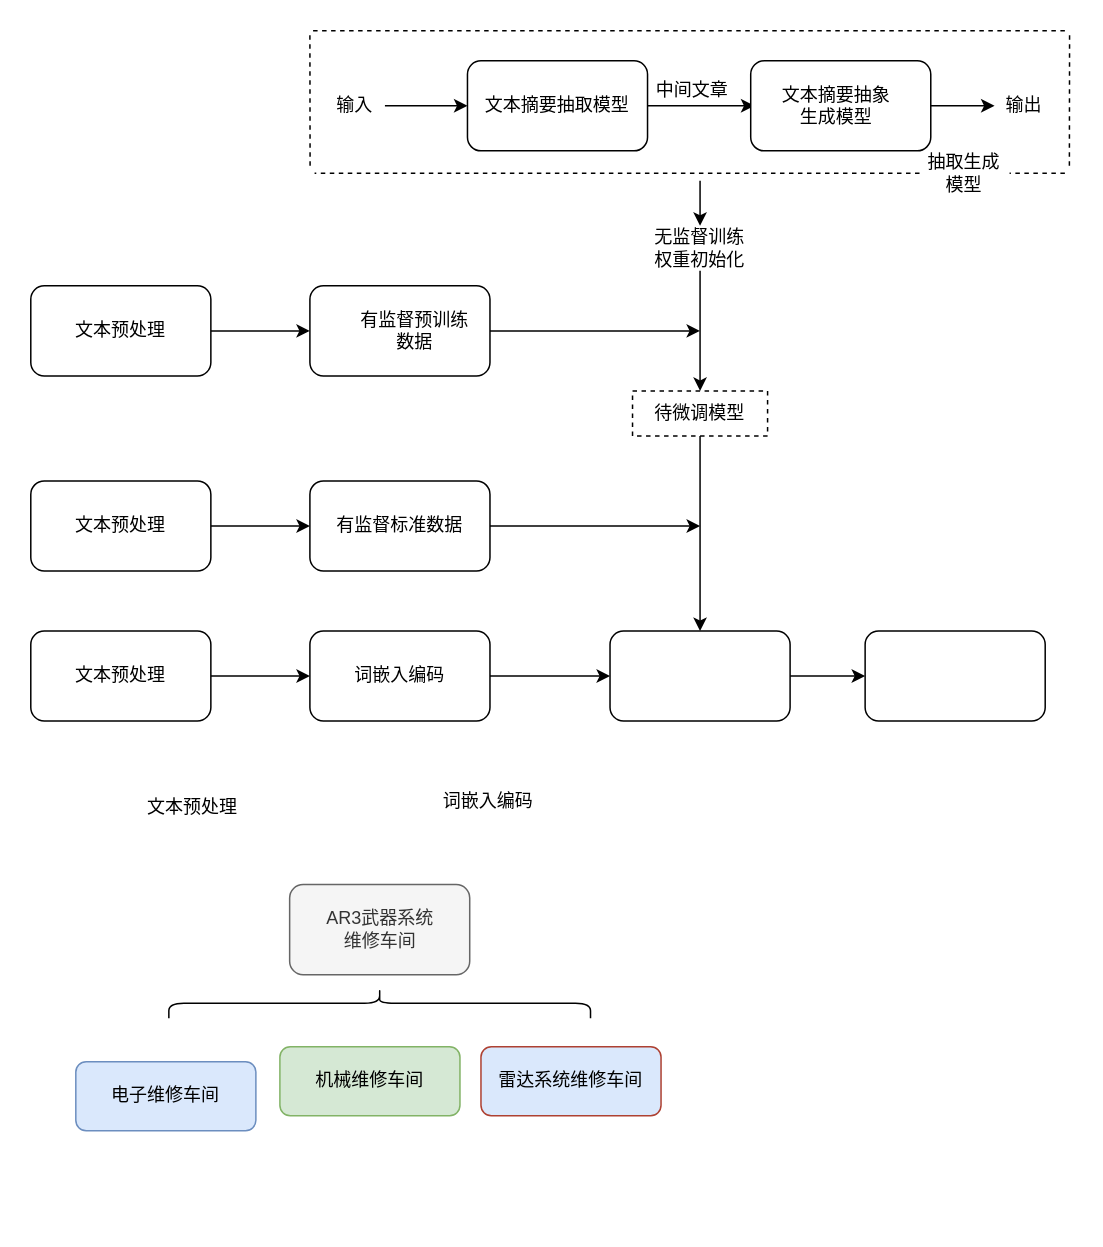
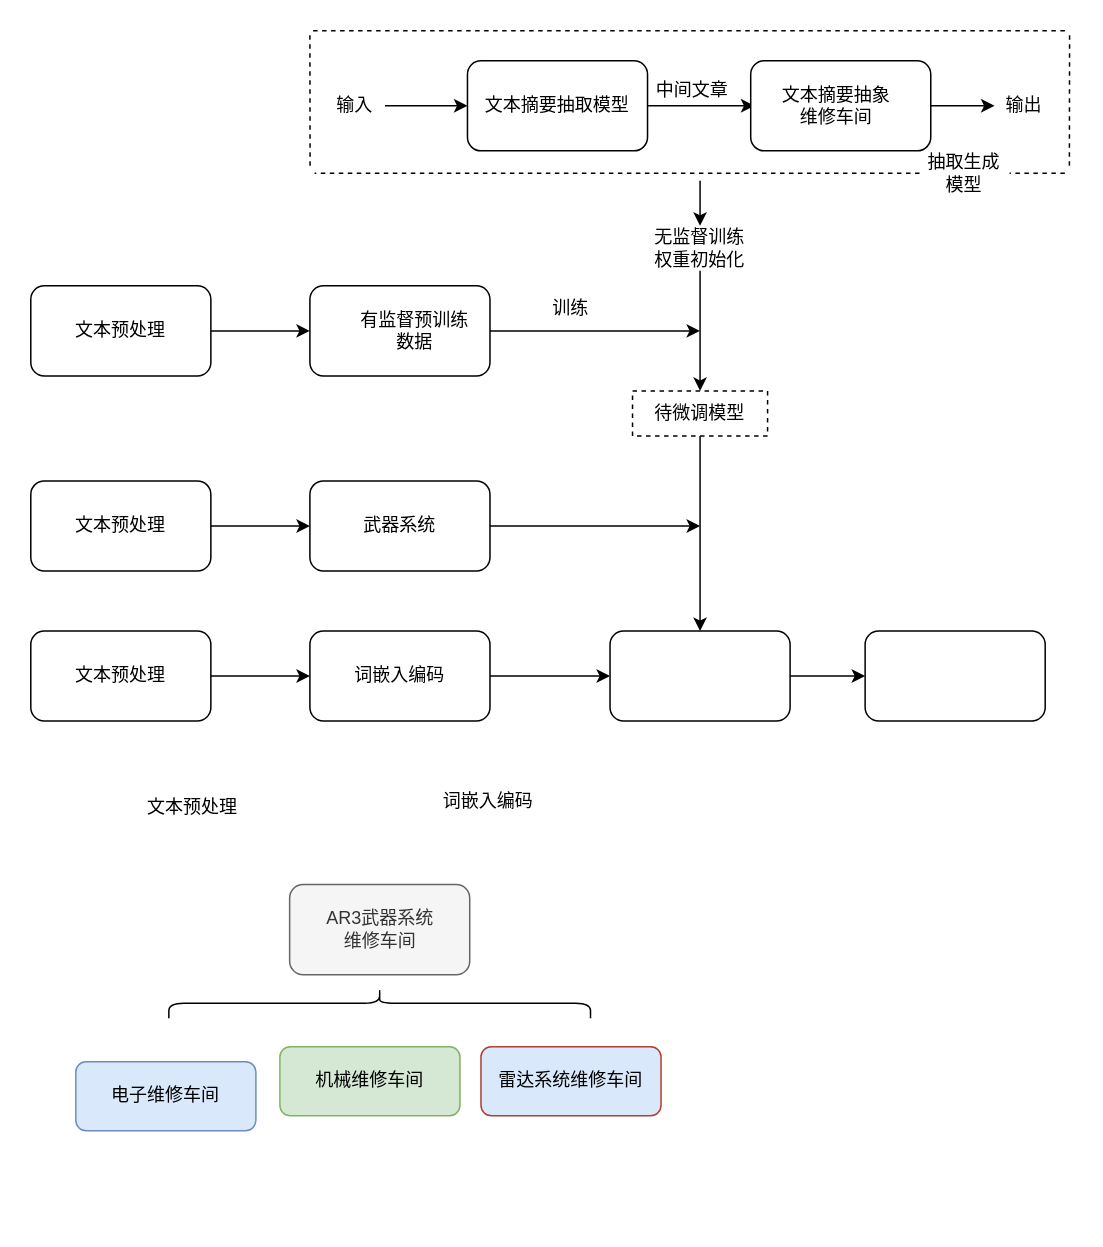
(836, 106) -> (836, 106)
none -> (571, 308)
(400, 526) -> (400, 526)
